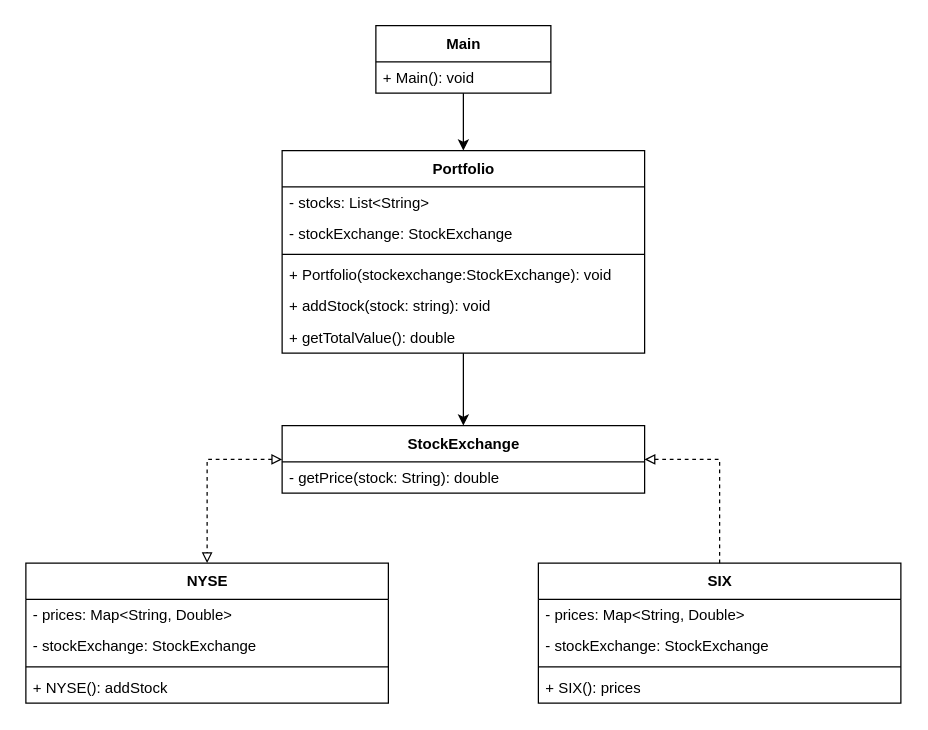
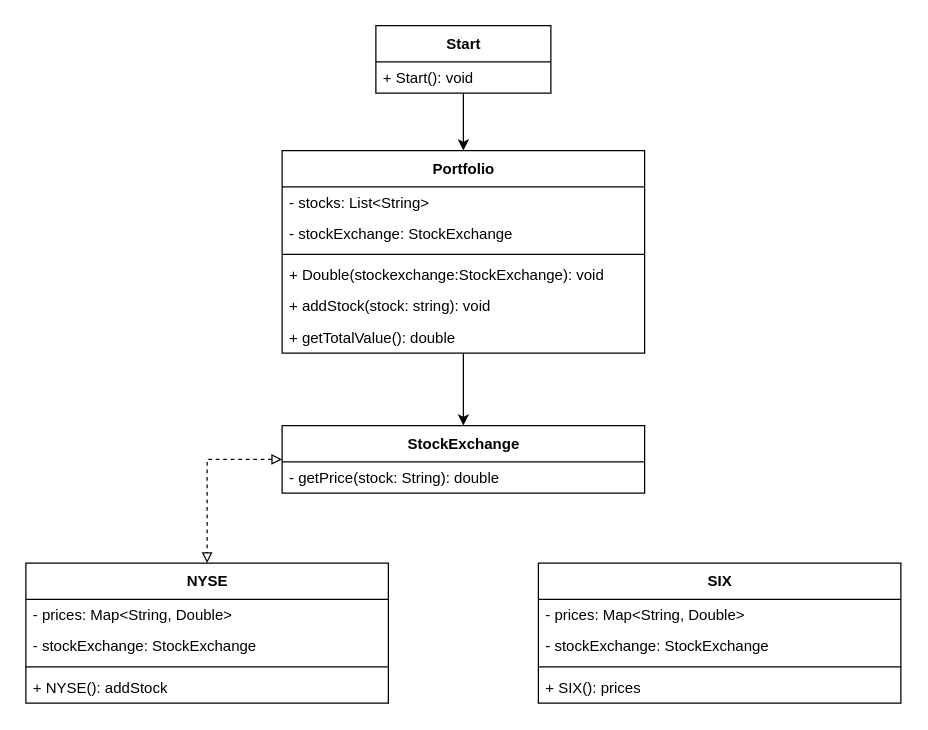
(464, 44) -> (464, 44)
(432, 78) -> (438, 78)
(469, 276) -> (458, 276)
(719, 479) -> none
